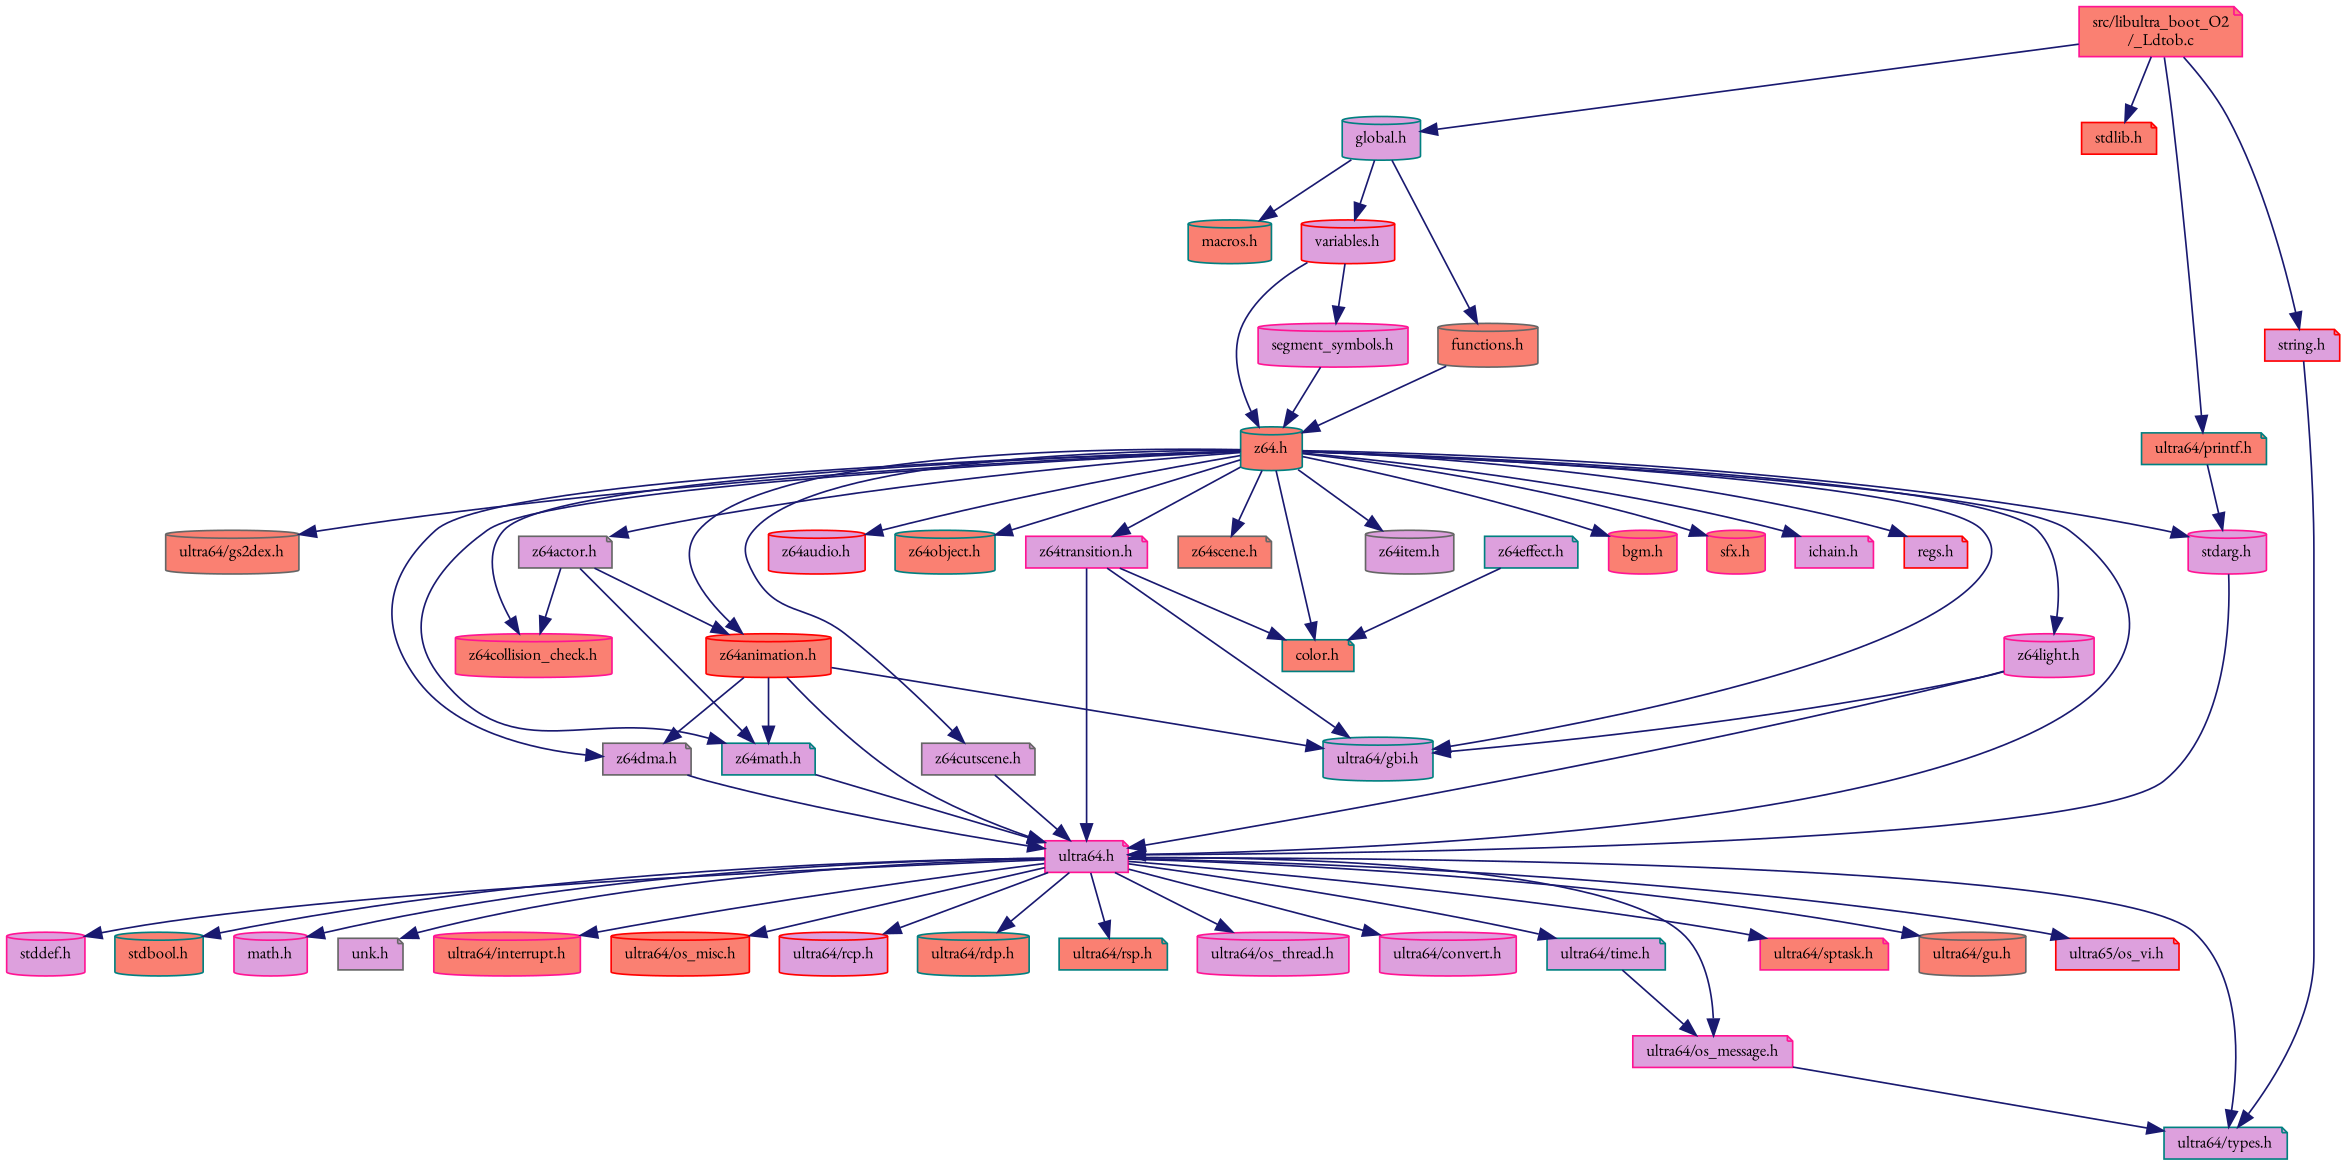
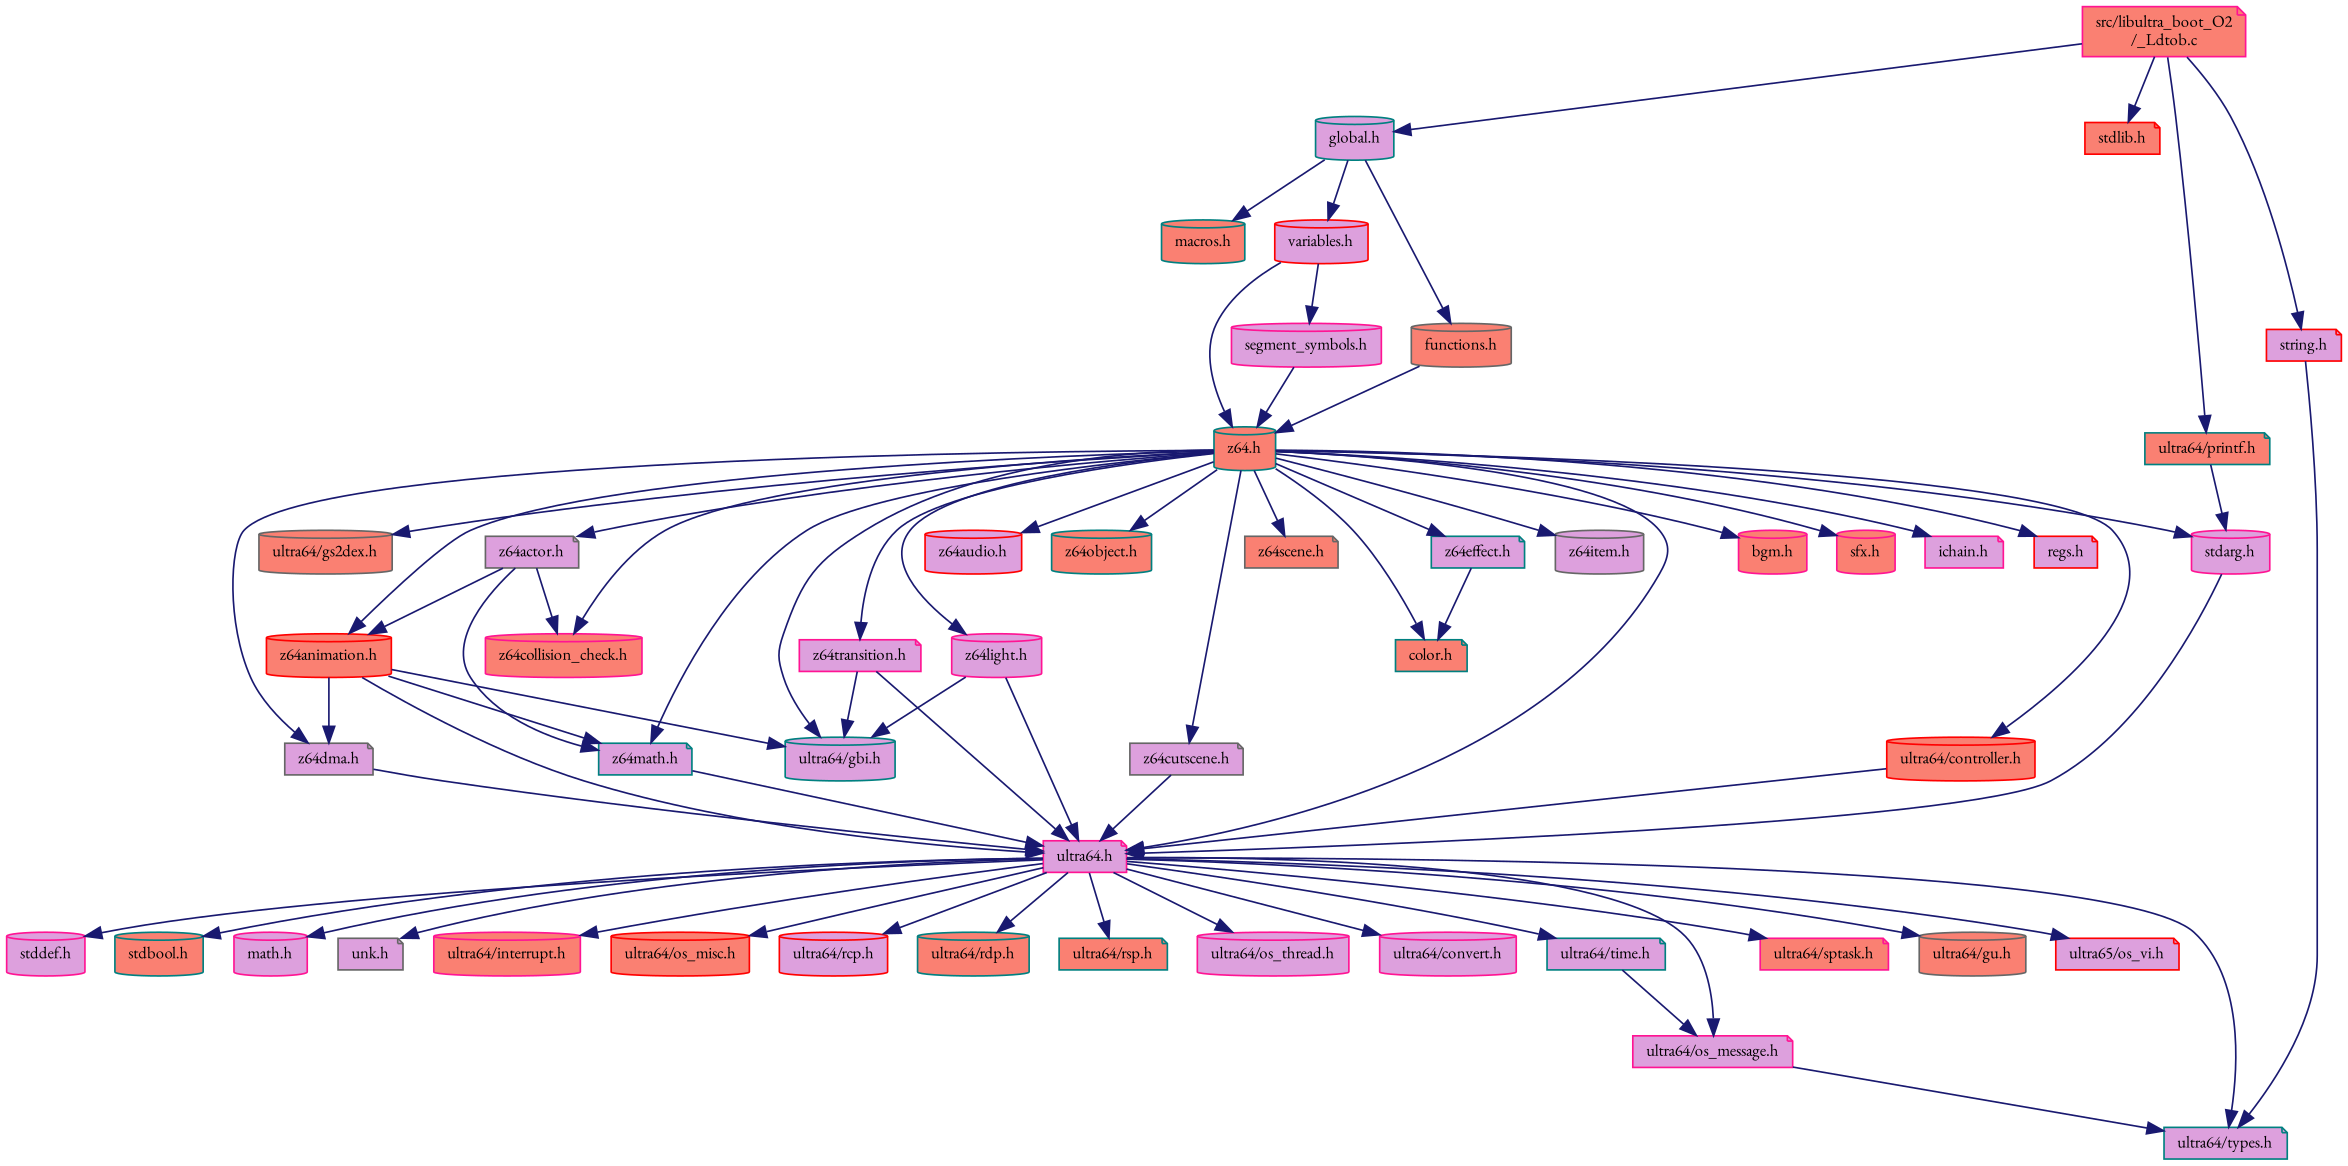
none -> (1352, 497)
(1195, 601) -> none
none -> (1961, 759)
